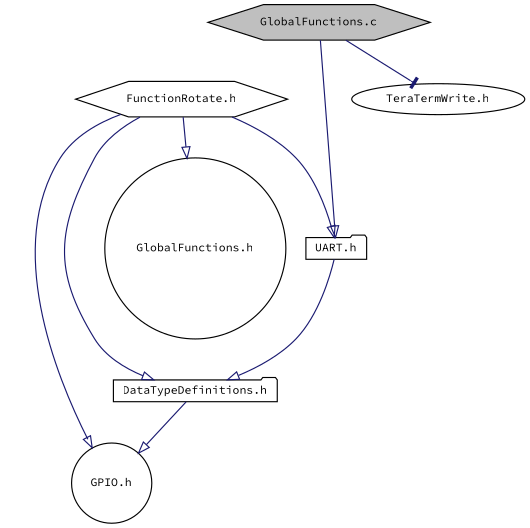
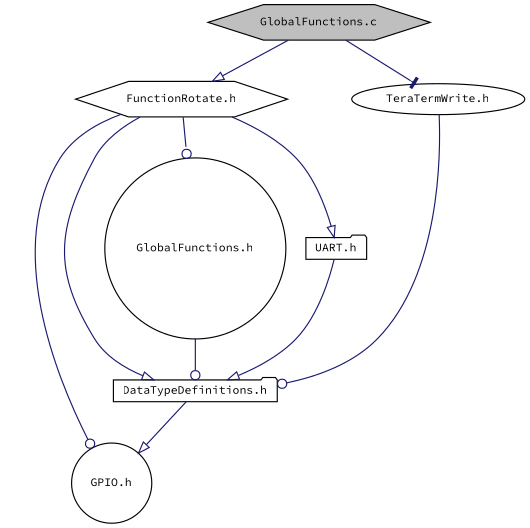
(185, 132) -> (185, 132)
(327, 133) -> (255, 58)
(36, 263) -> (36, 263)
none -> (414, 282)
none -> (195, 354)
